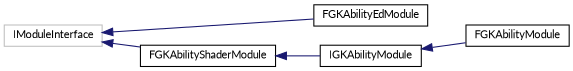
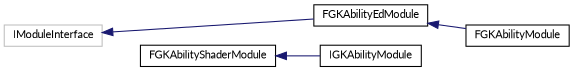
(127, 45) -> none
(449, 45) -> (452, 27)
